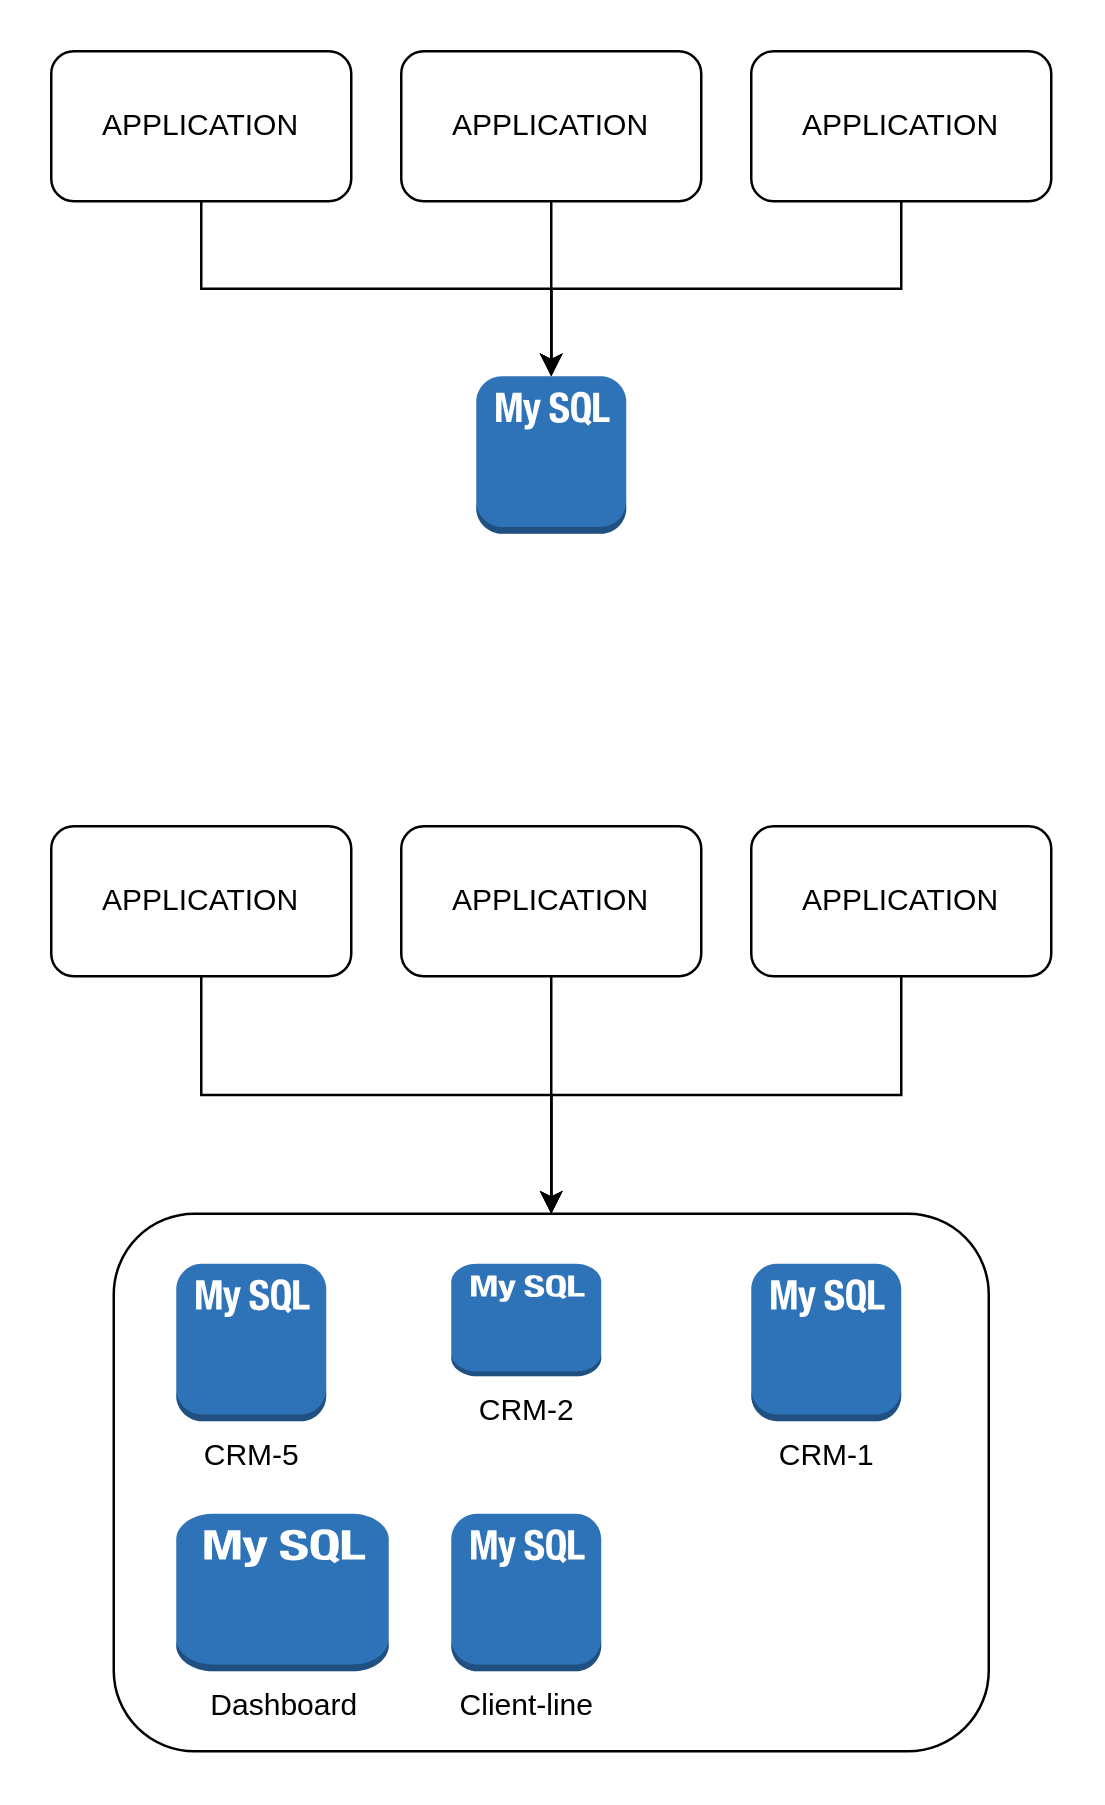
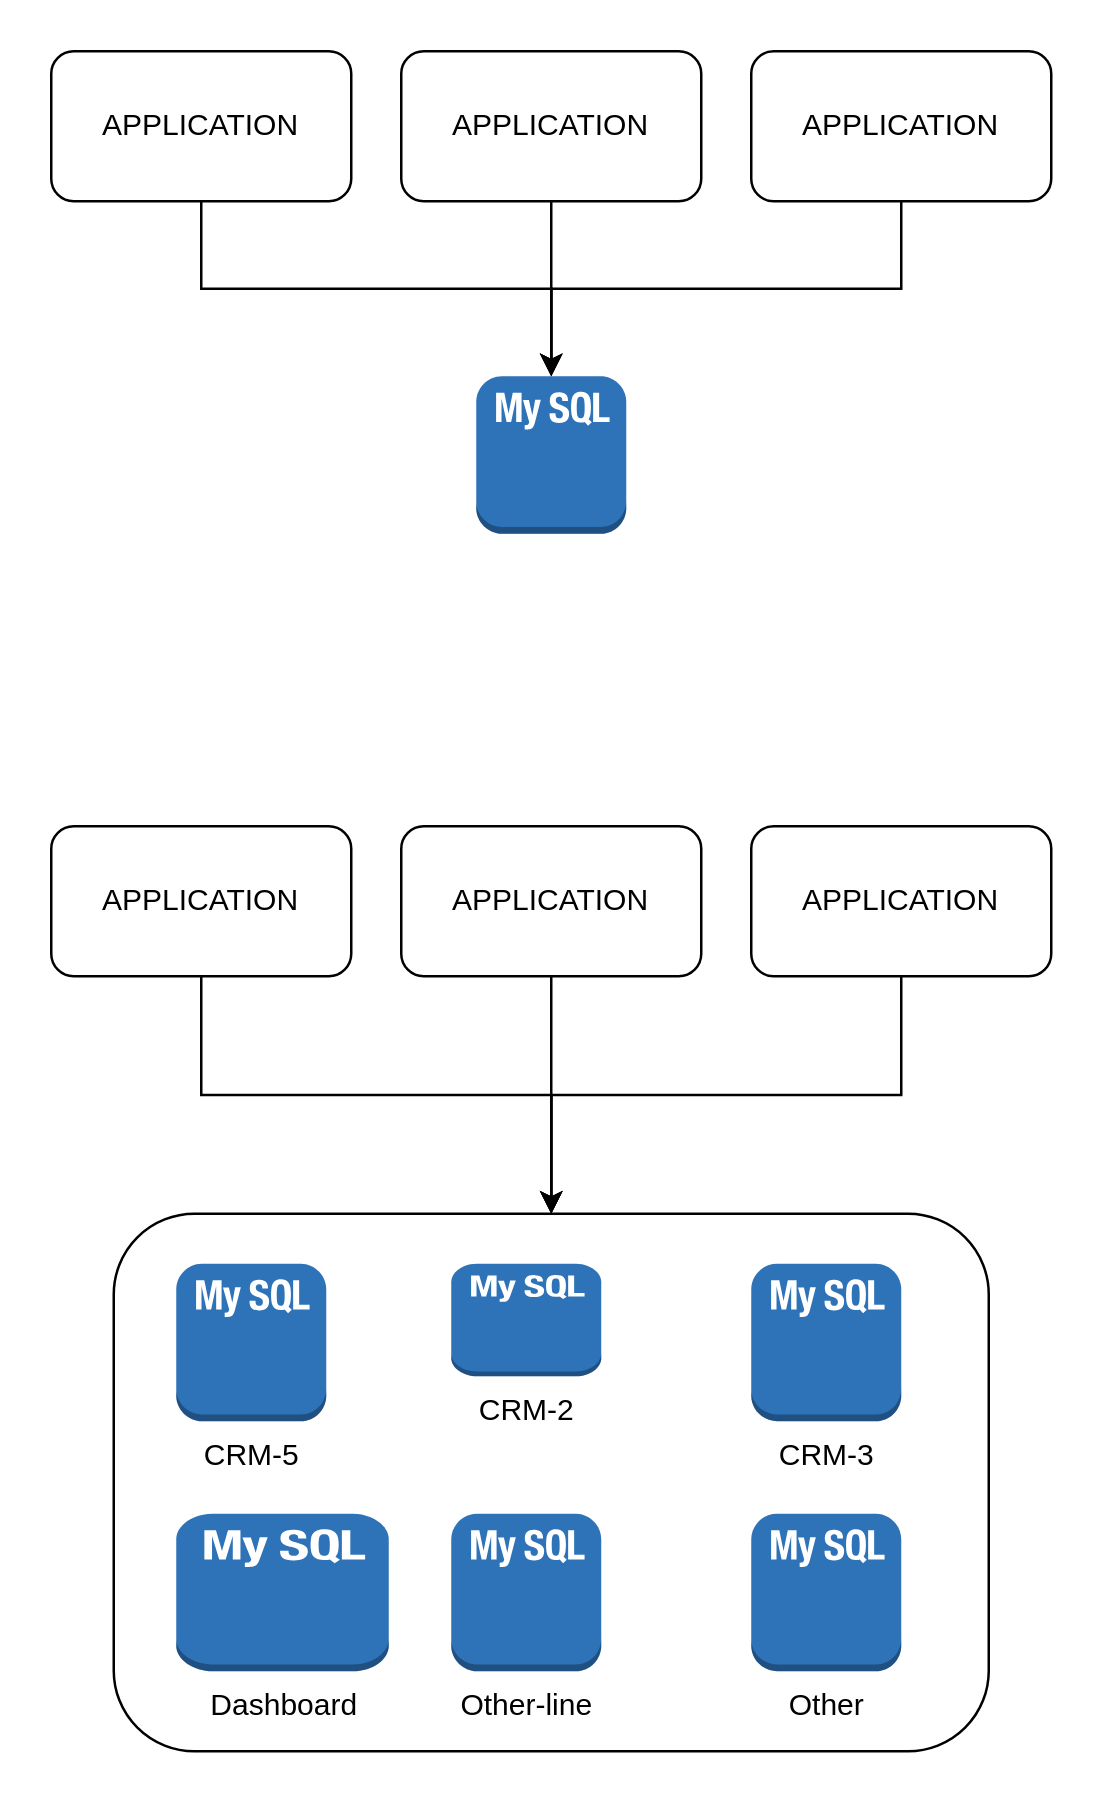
(828, 1457) -> (828, 1457)
none -> (826, 1593)
(528, 1707) -> (528, 1707)
